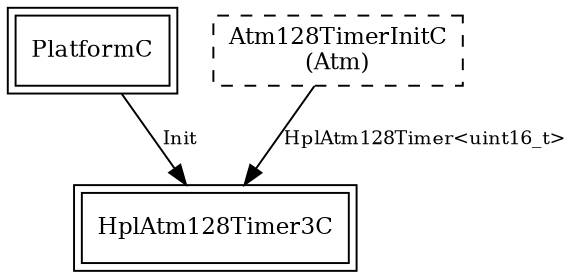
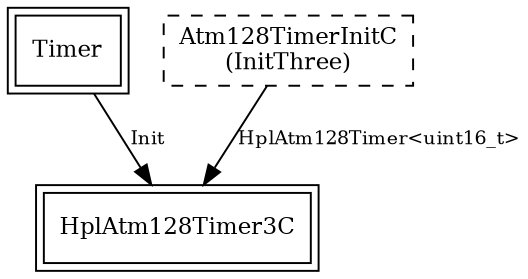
(93, 51) -> (68, 51)
(338, 51) -> (288, 51)
